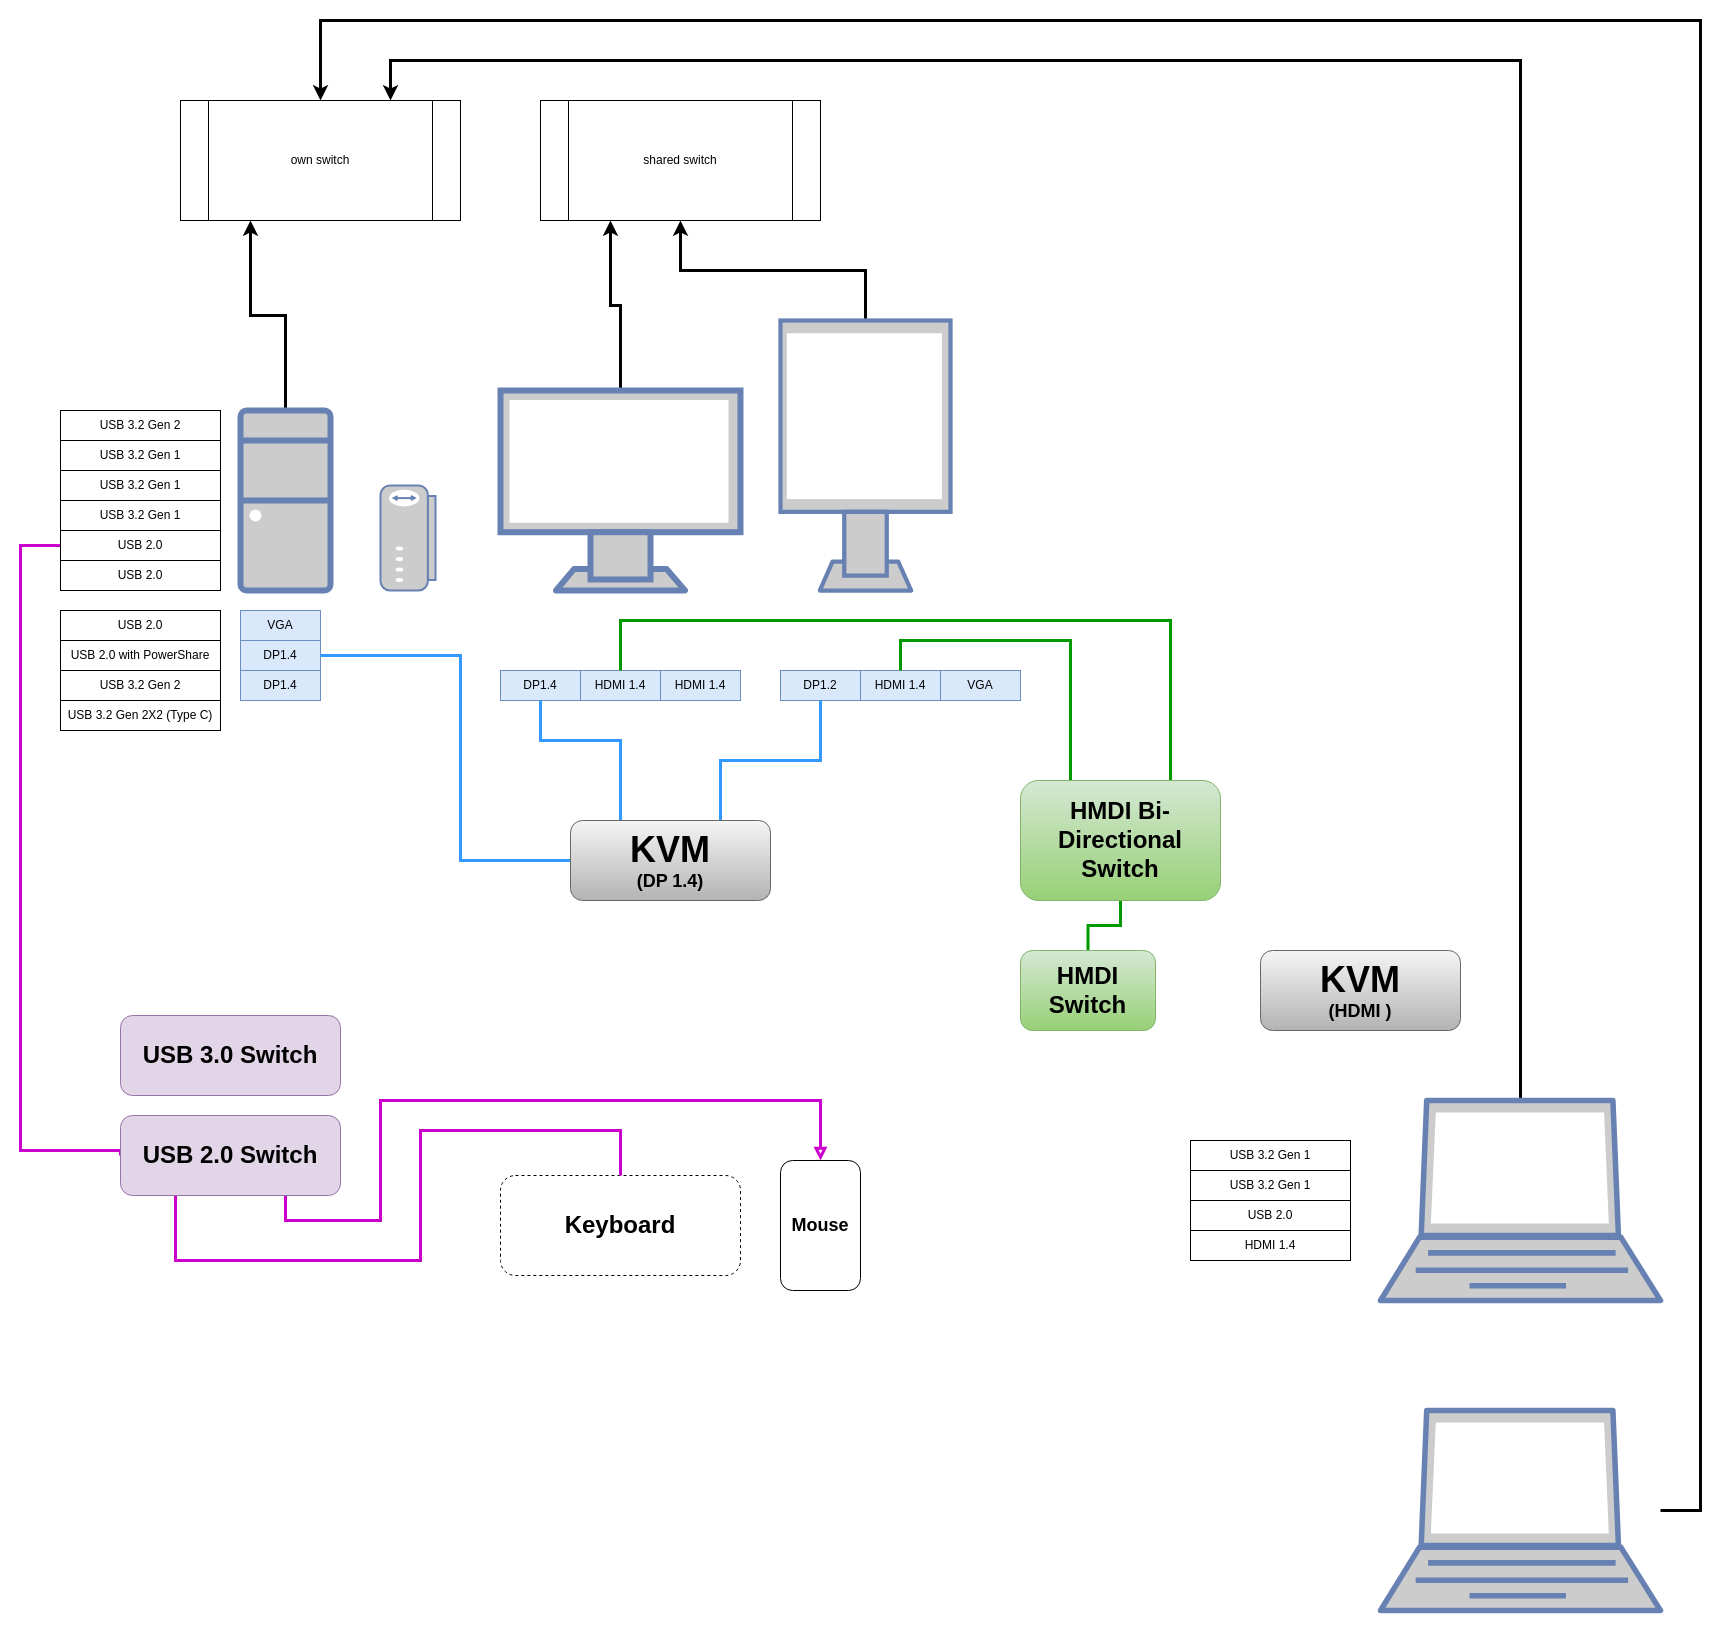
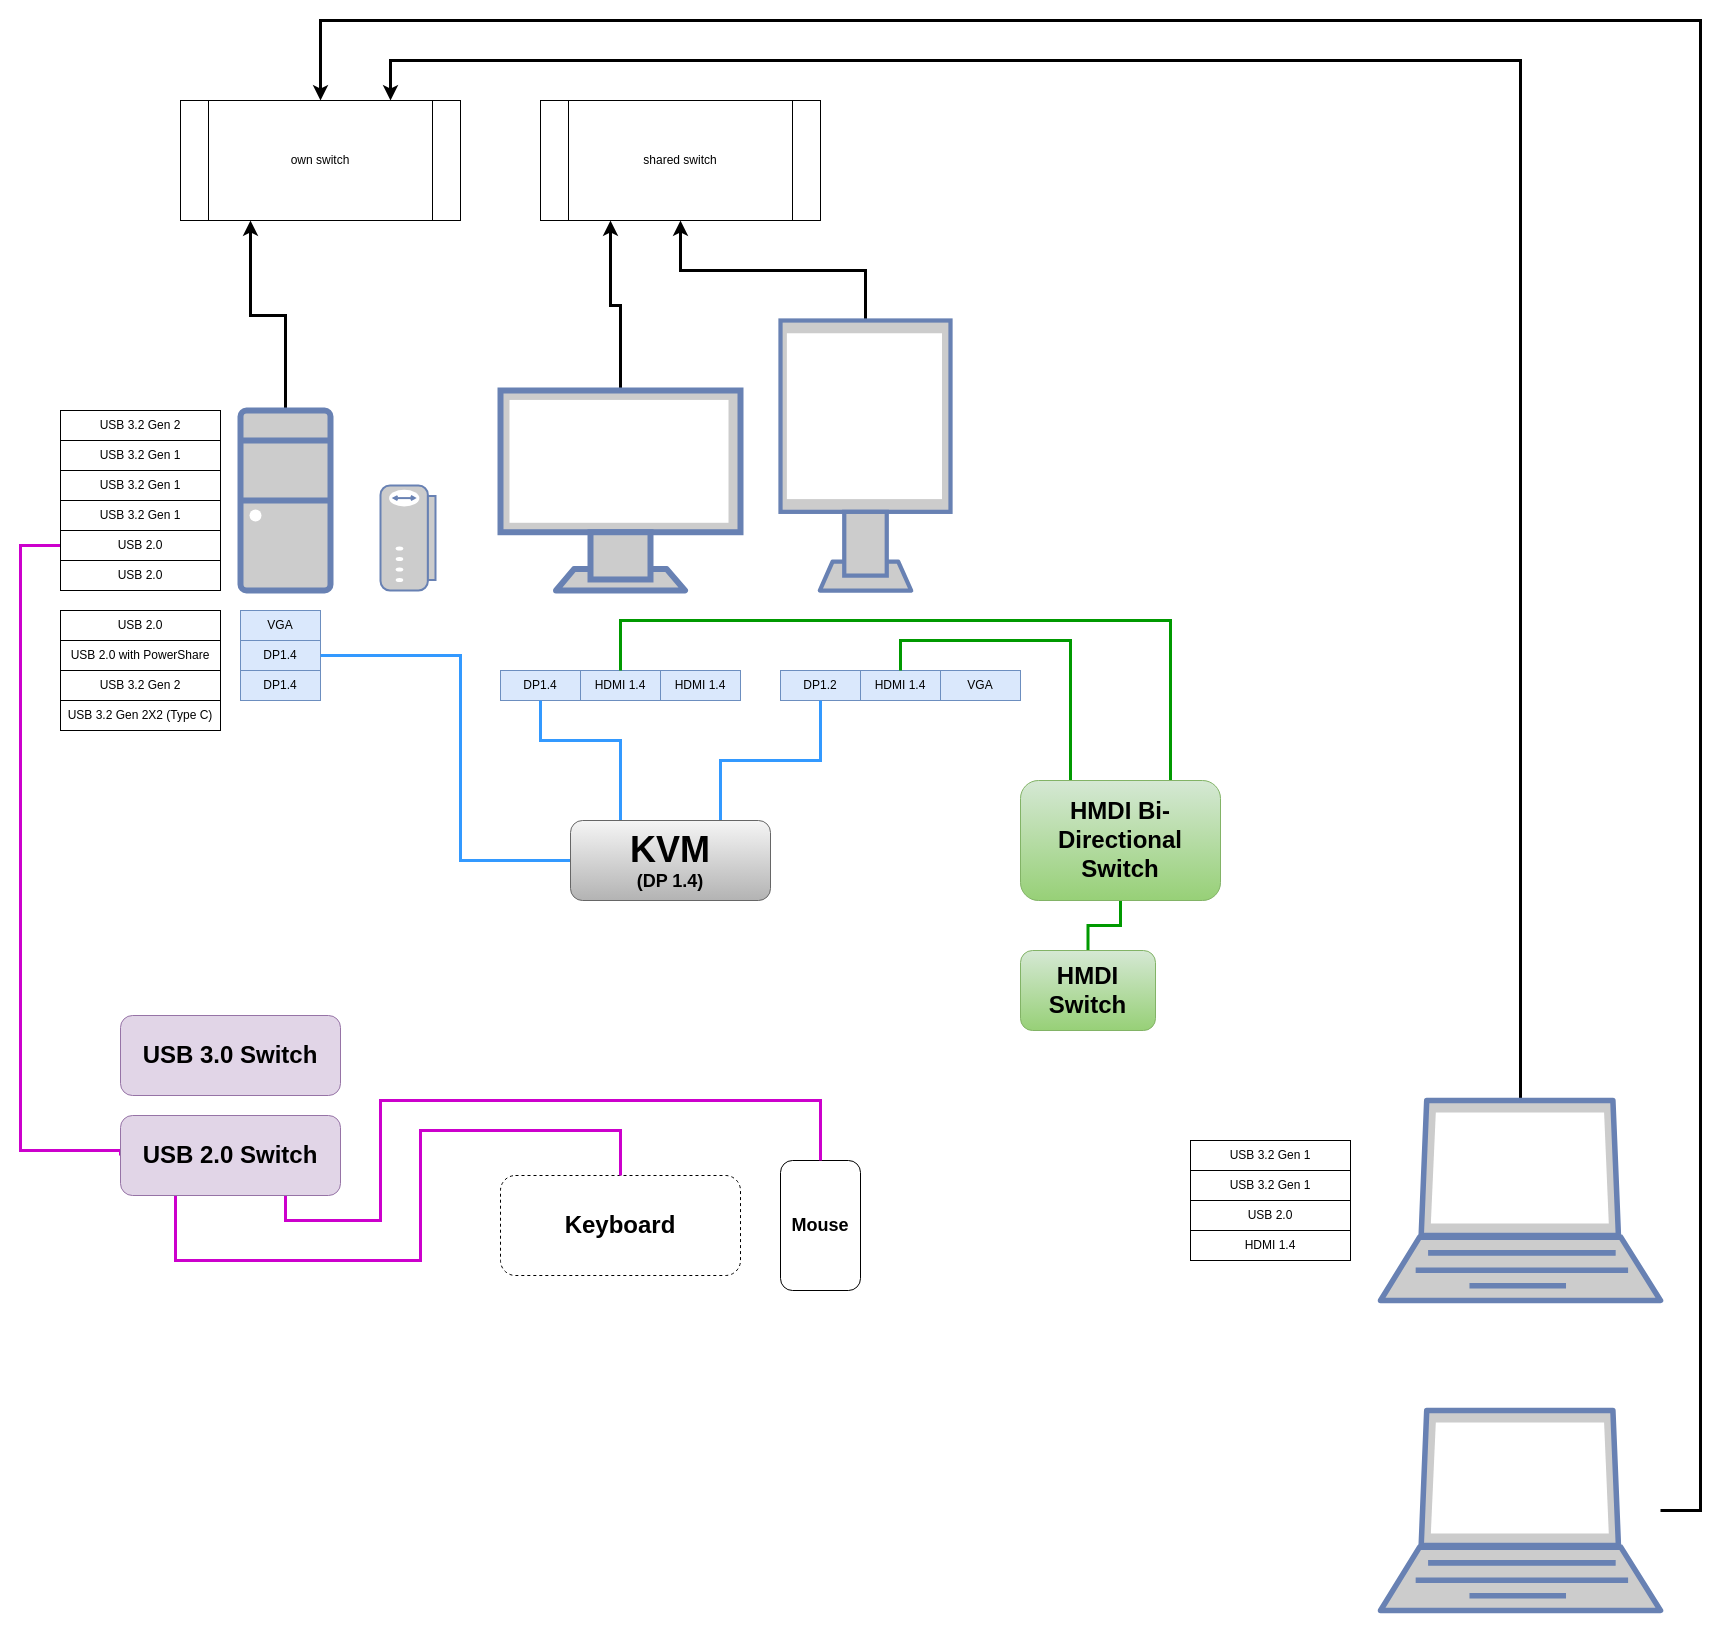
(1361, 991) -> none
(821, 1146) -> (821, 1153)
